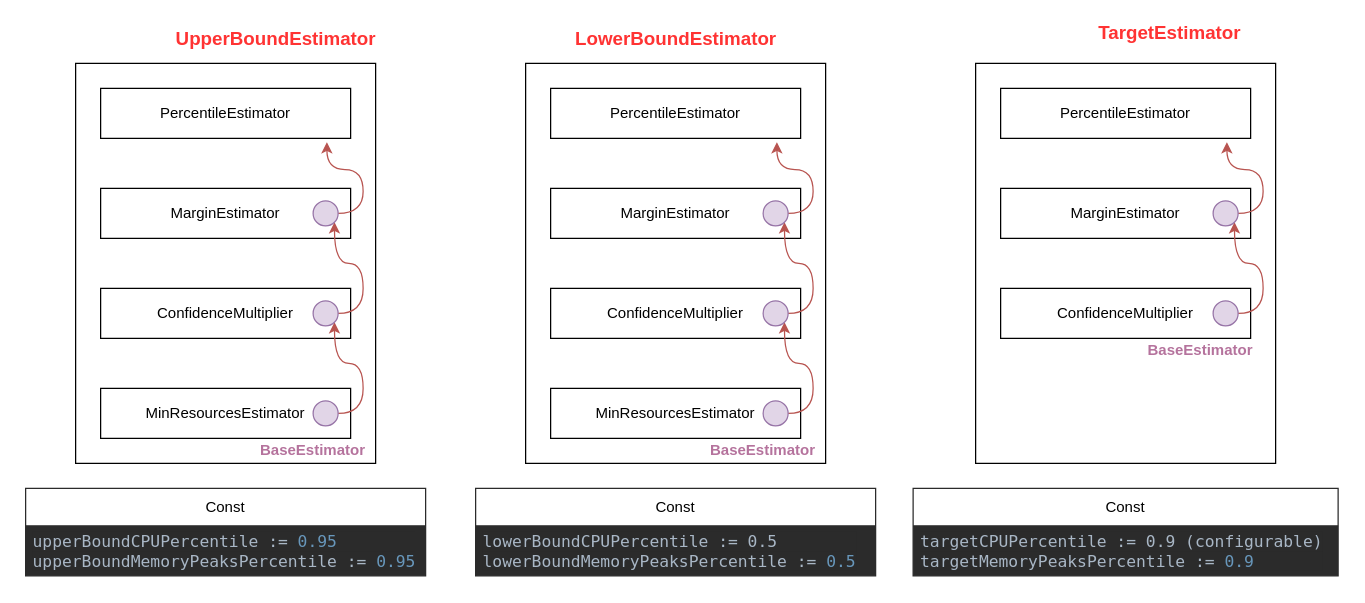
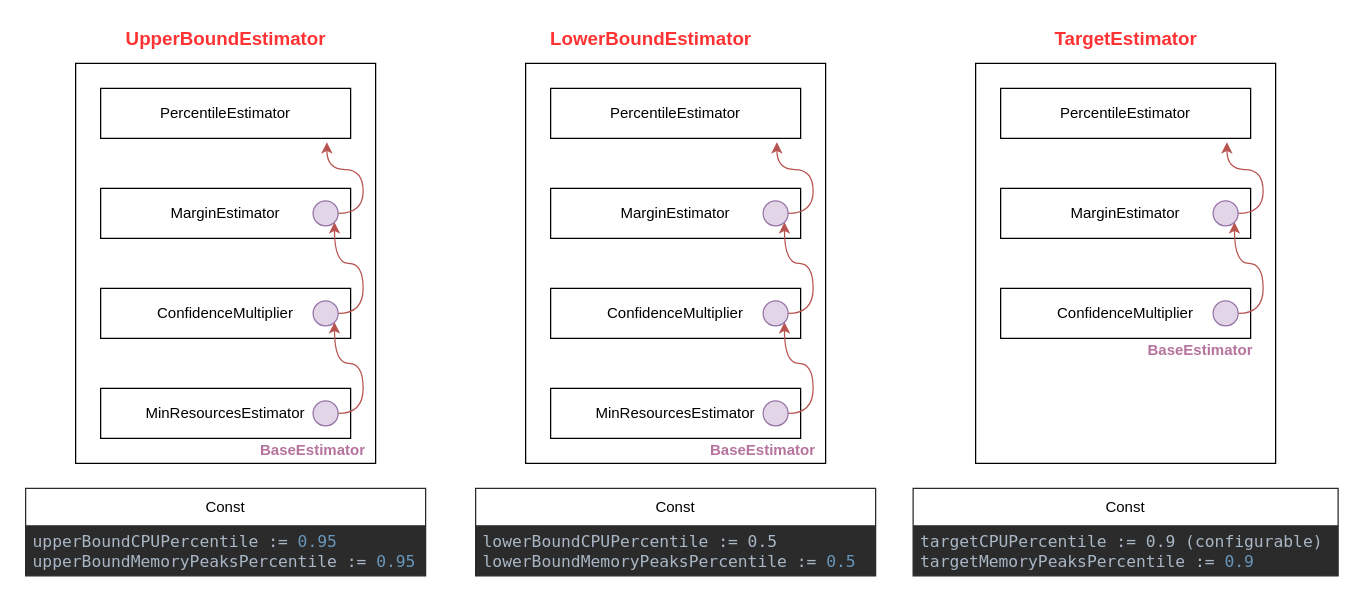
(1169, 32) -> (1126, 38)
(276, 38) -> (226, 38)
(676, 38) -> (651, 38)
